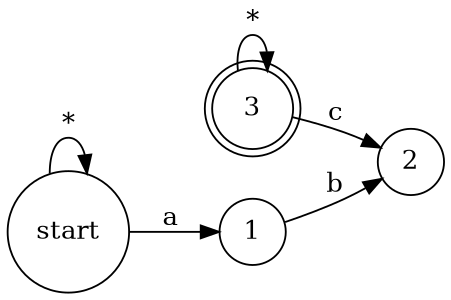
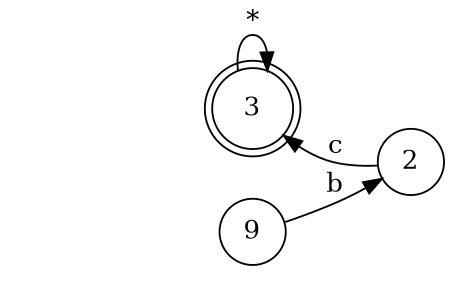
(329, 127) -> (337, 163)
(68, 232) -> none
(253, 232) -> (253, 232)
